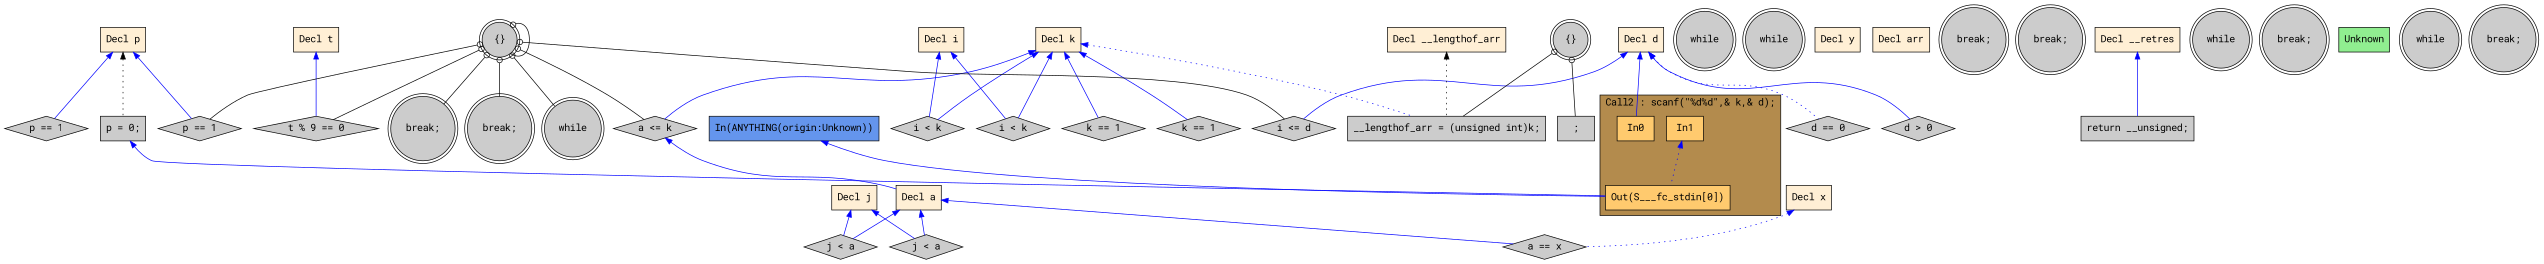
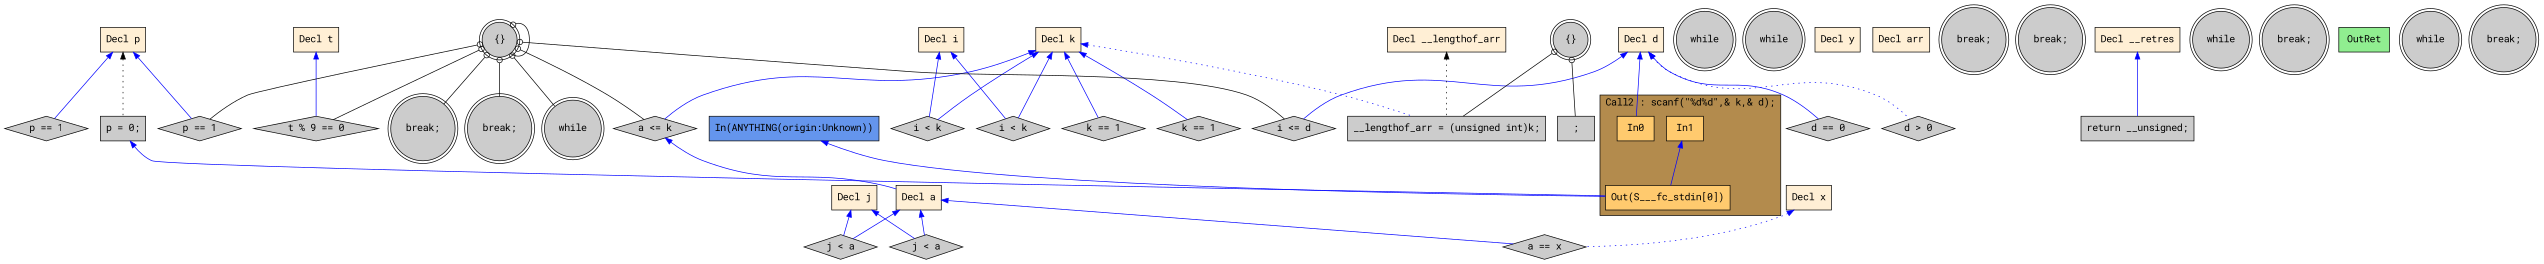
(2364, 40) -> (2364, 40)
(1737, 85) -> (1737, 85)
(1782, 85) -> (1782, 85)
(1675, 167) -> (1675, 167)
